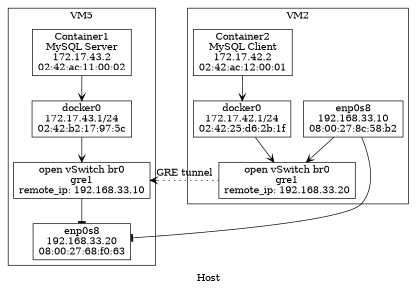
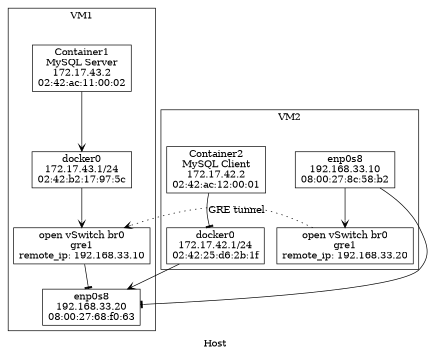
(82, 16) -> (82, 16)
(242, 85) -> (207, 213)
(263, 147) -> (160, 273)
